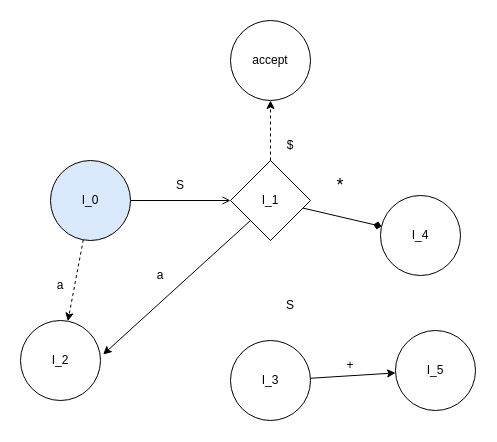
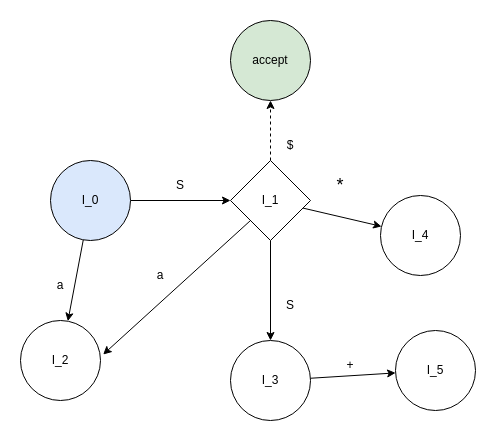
(271, 61) -> (271, 61)
(224, 201) -> (222, 201)
(373, 224) -> (373, 225)
(77, 275) -> (77, 275)
none -> (271, 287)
